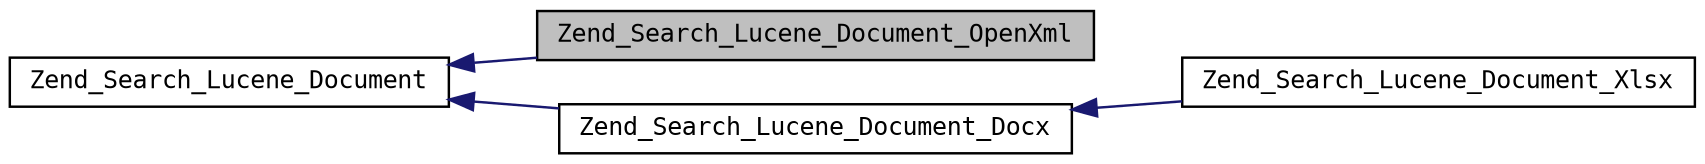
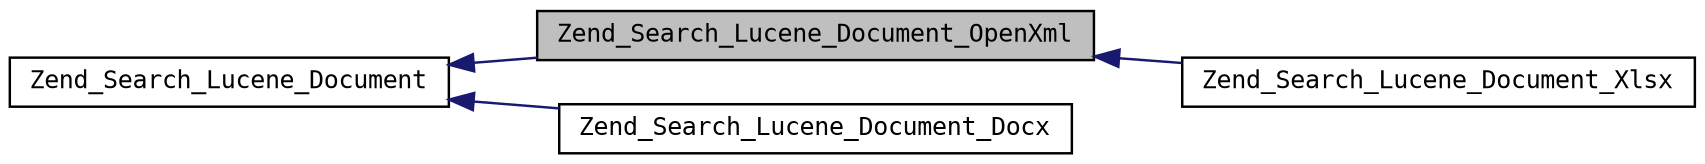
(1139, 105) -> (1150, 61)
